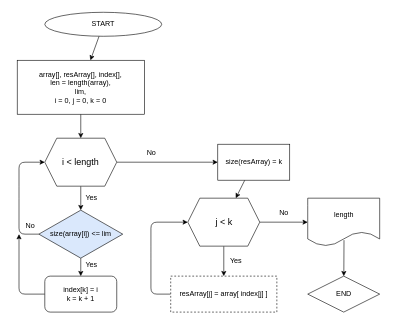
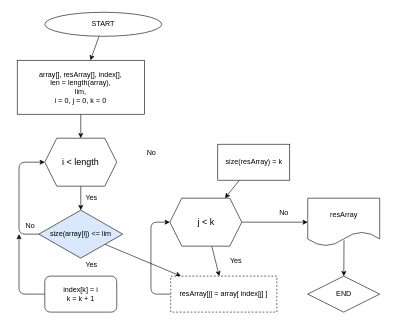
(212, 162) -> none
(344, 215) -> (344, 215)
(224, 222) -> (206, 222)
(81, 270) -> (141, 260)
